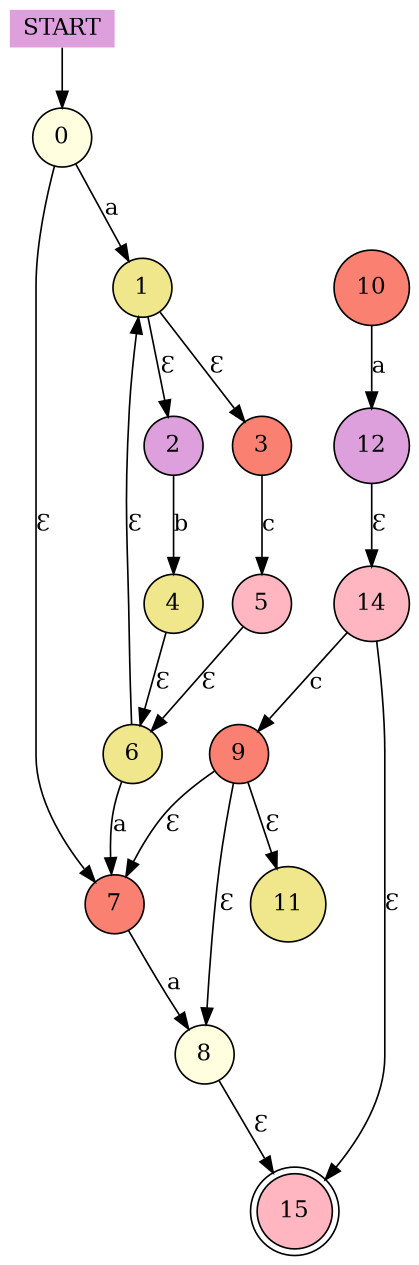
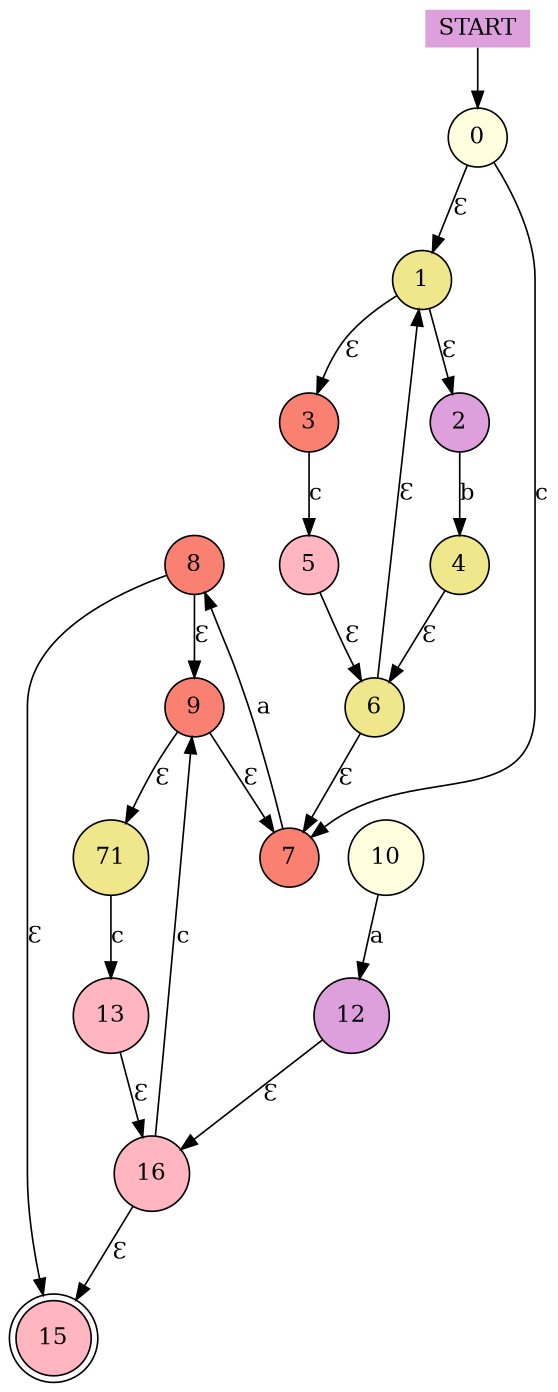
(112, 209) -> (461, 209)
(372, 288) -> (386, 858)
(44, 525) -> (542, 494)
(372, 604) -> (152, 1174)
(120, 825) -> (347, 779)
(216, 895) -> (194, 628)
(288, 904) -> (111, 858)
none -> (111, 1016)
(205, 1055) -> (194, 565)
